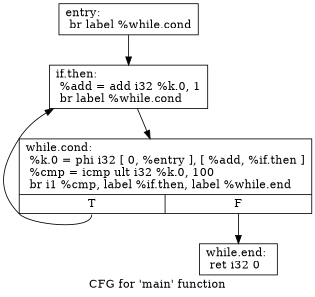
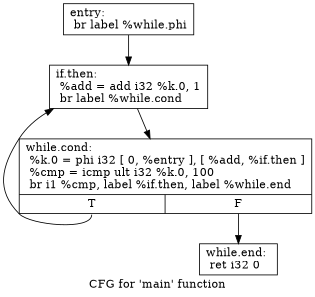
(129, 25) -> (129, 25)
